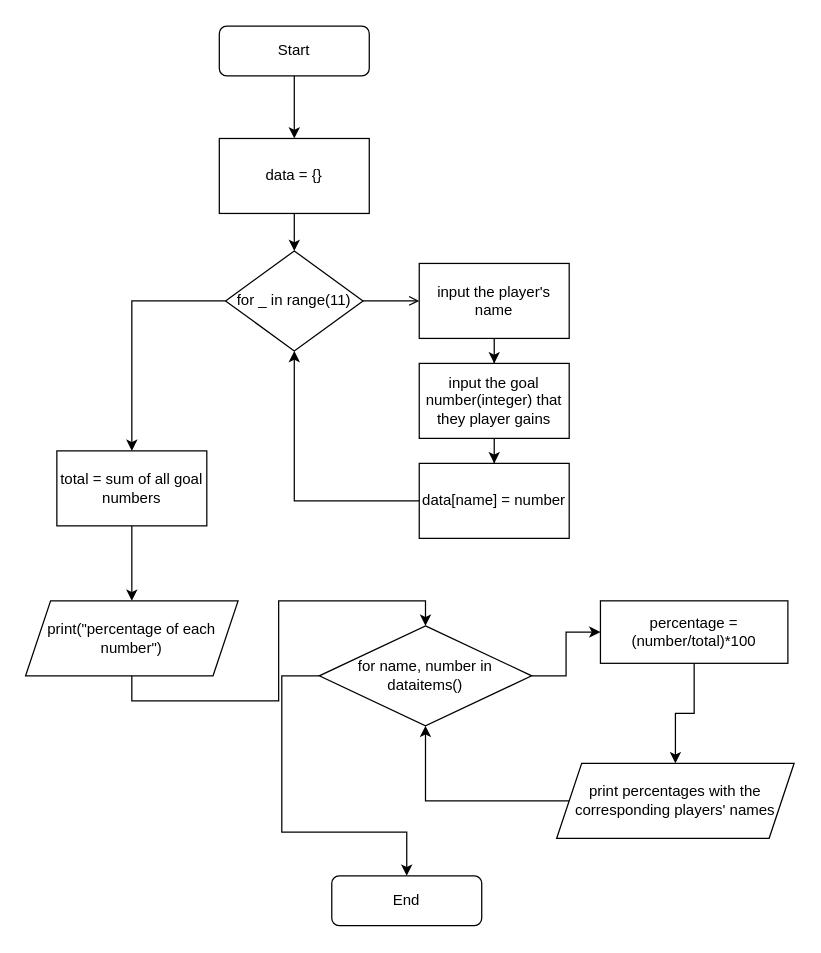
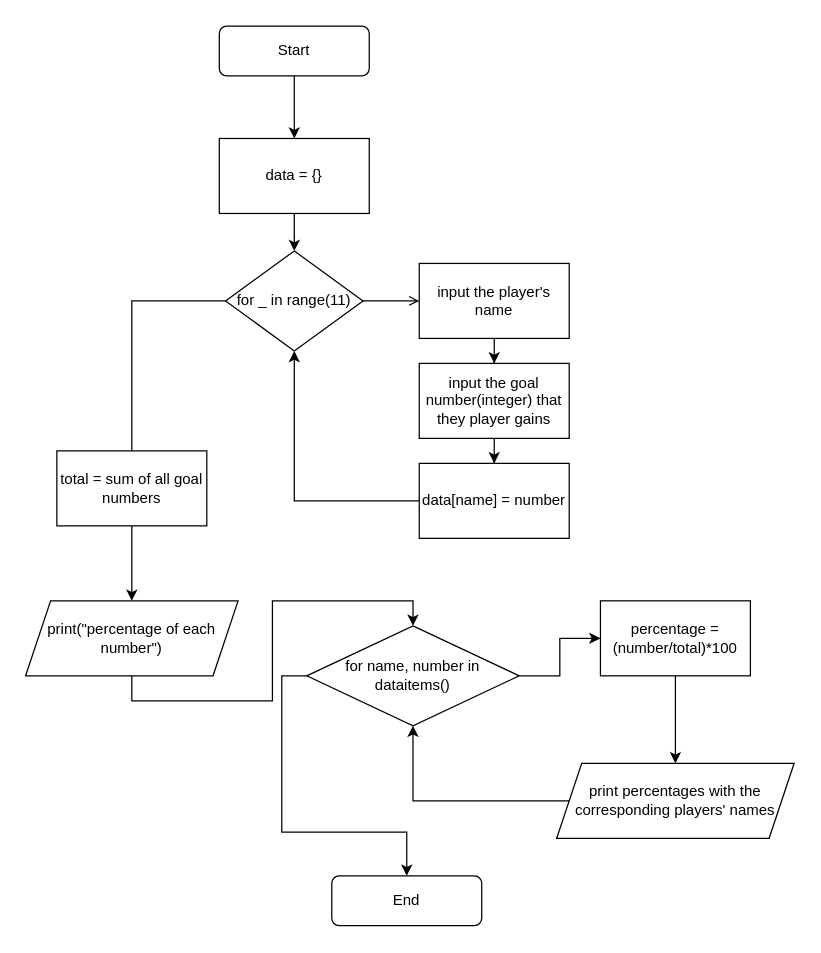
(132, 441) -> (132, 444)
(694, 632) -> (676, 638)
(426, 676) -> (413, 676)
